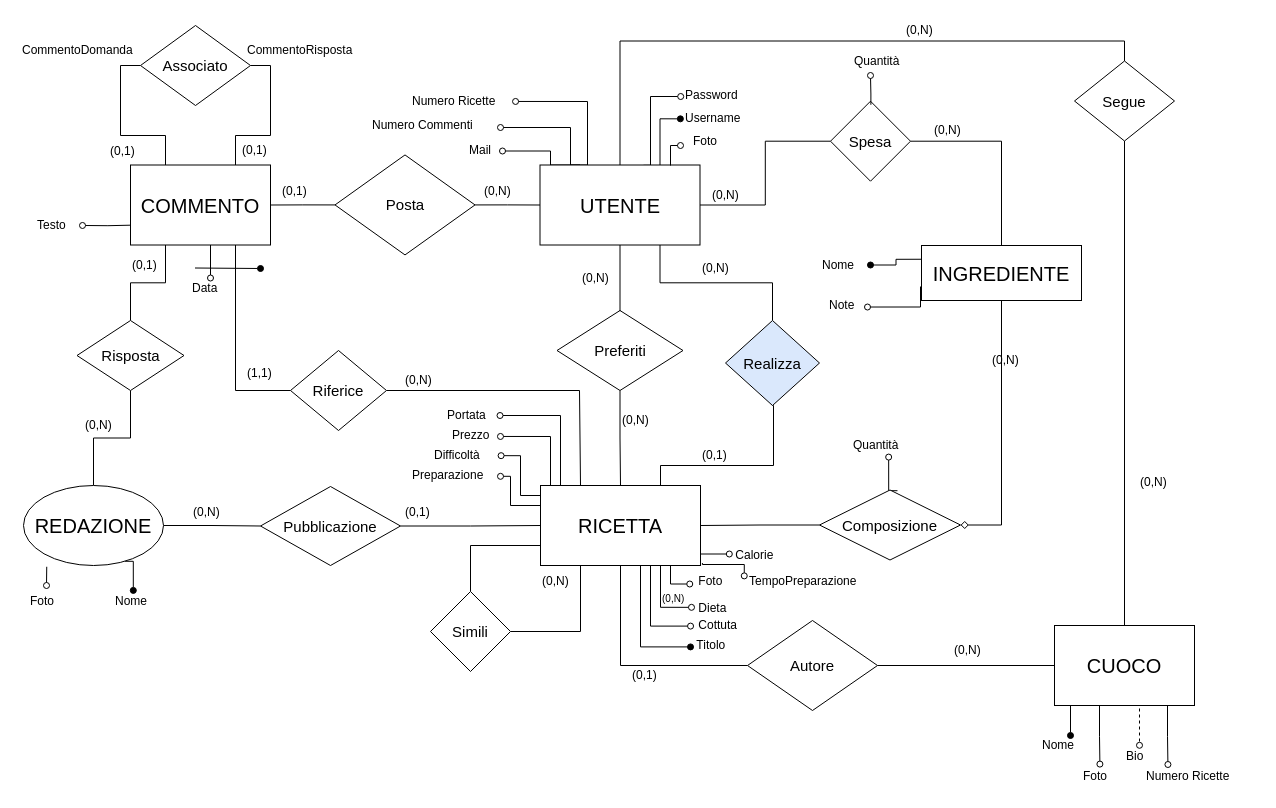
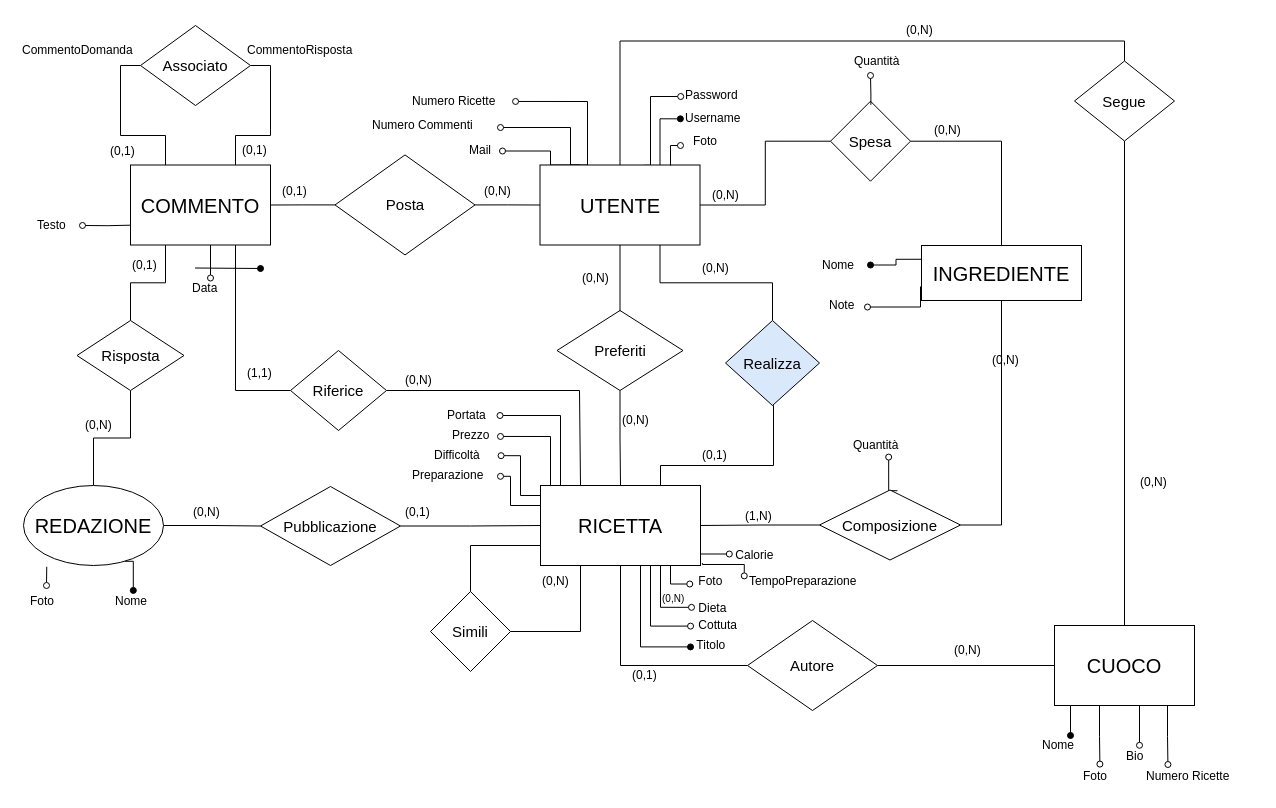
none -> (769, 517)
(968, 525) -> (965, 525)
(1140, 722) -> (1140, 722)
